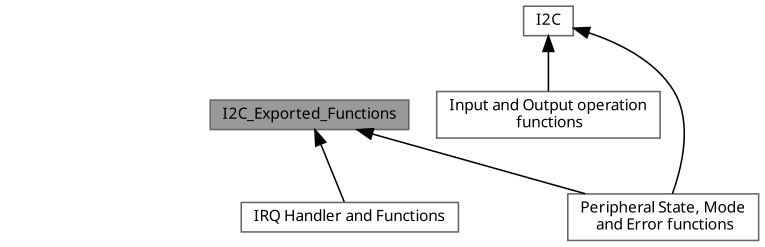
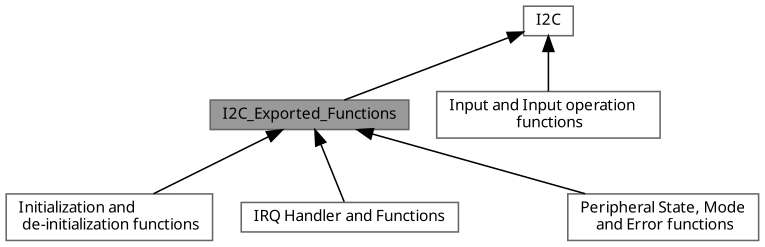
(674, 91) -> (426, 69)
(548, 115) -> (548, 115)
none -> (109, 217)
